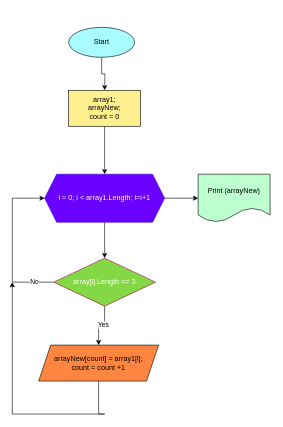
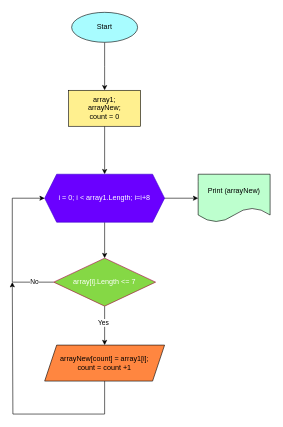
(102, 42) -> (105, 27)
(105, 198) -> (105, 198)
(105, 282) -> (105, 282)
(99, 363) -> (105, 363)
